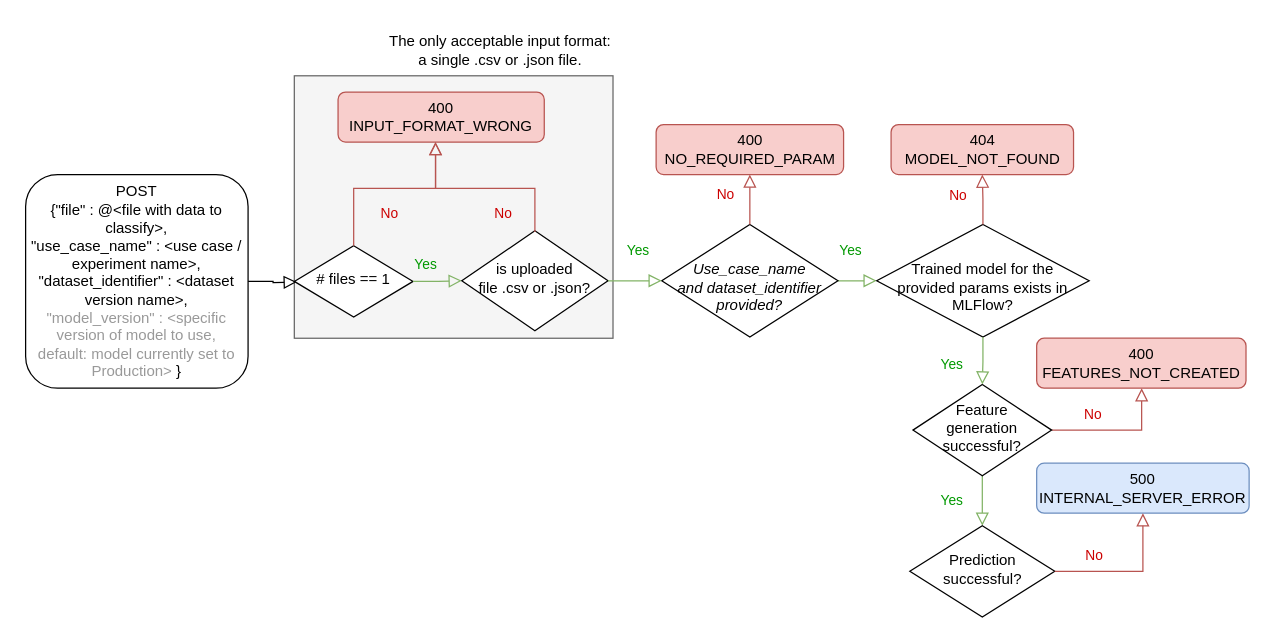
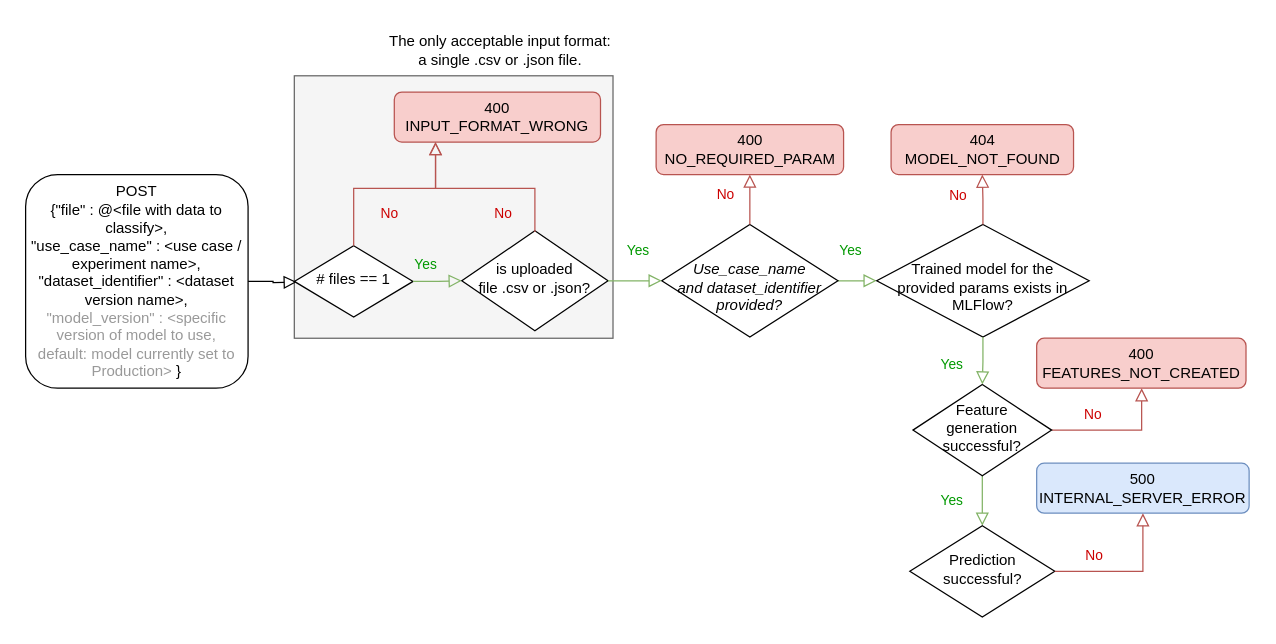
(441, 117) -> (498, 117)
